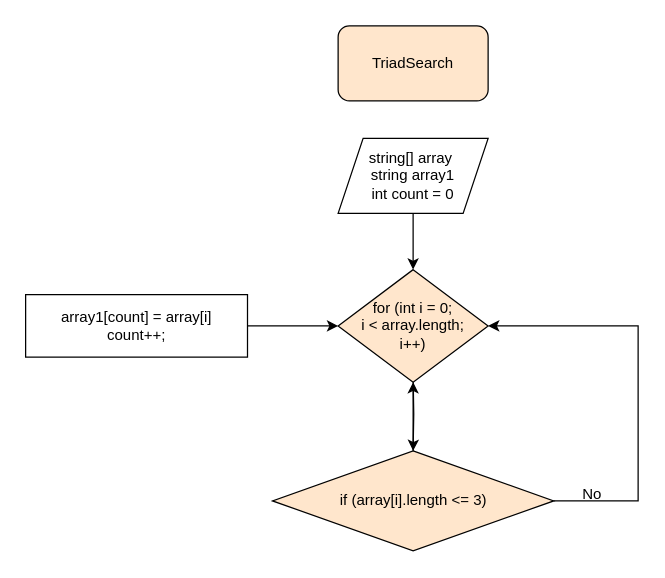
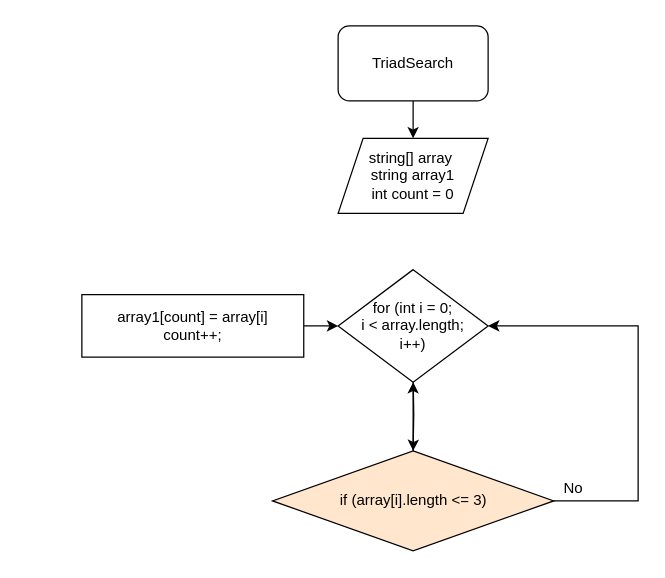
(413, 63) -> (413, 63)
none -> (413, 124)
(413, 237) -> none
(137, 326) -> (193, 326)
(413, 326) -> (413, 326)
(591, 494) -> (573, 488)
